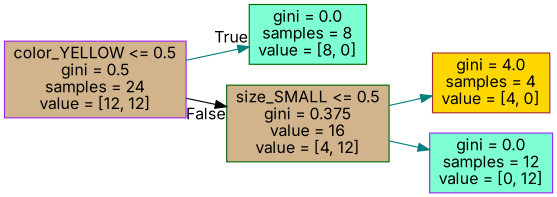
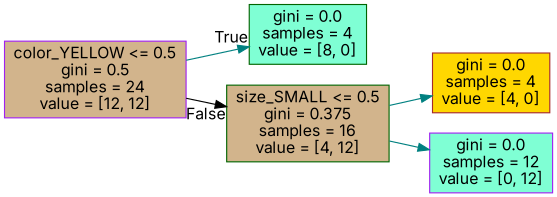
(308, 34) -> (308, 34)
(491, 83) -> (491, 83)
(308, 123) -> (308, 123)
